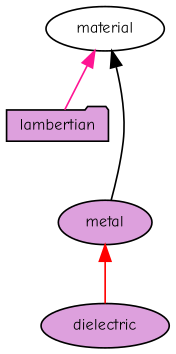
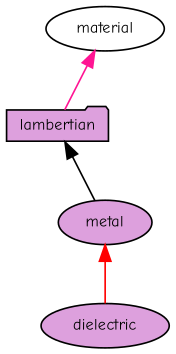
(124, 134) -> (84, 179)
